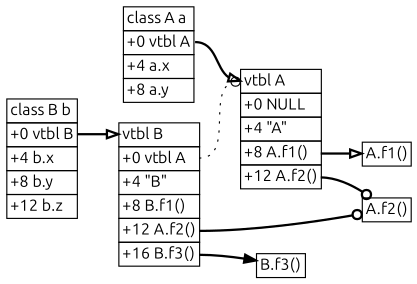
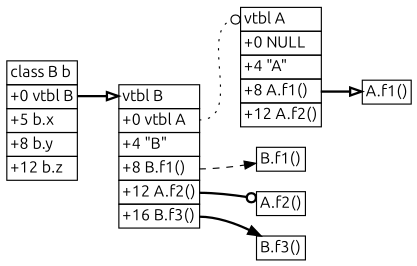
(159, 55) -> none
(32, 158) -> (32, 120)
none -> (280, 159)
(343, 182) -> none
